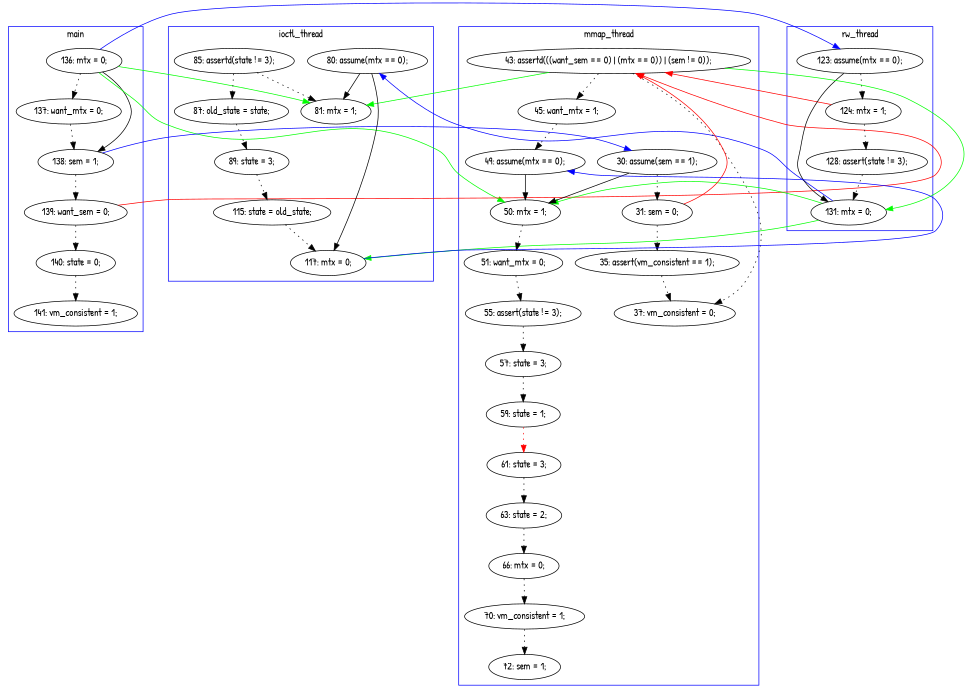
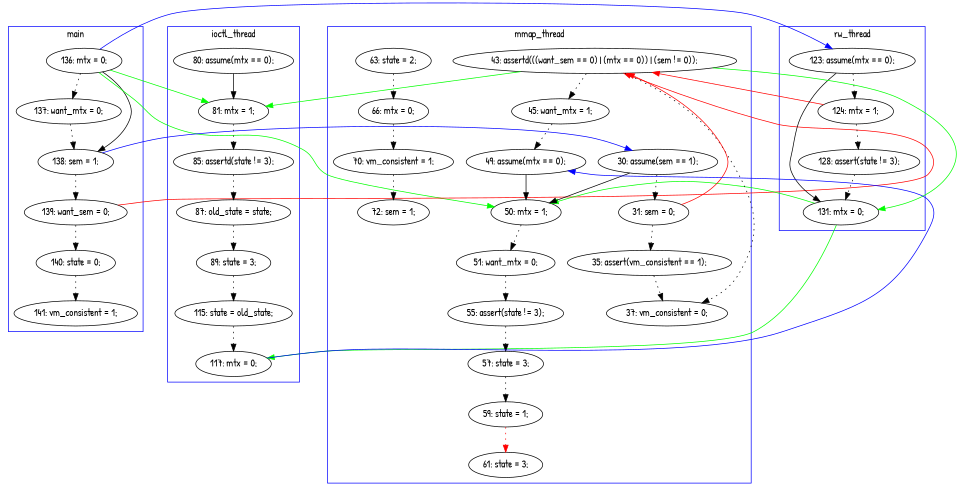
(283, 85) -> (234, 133)
(610, 136) -> none
(369, 161) -> none
(524, 487) -> none
